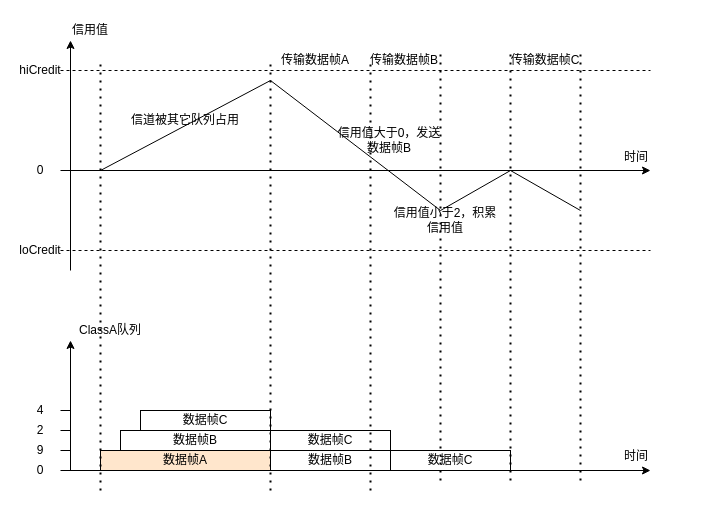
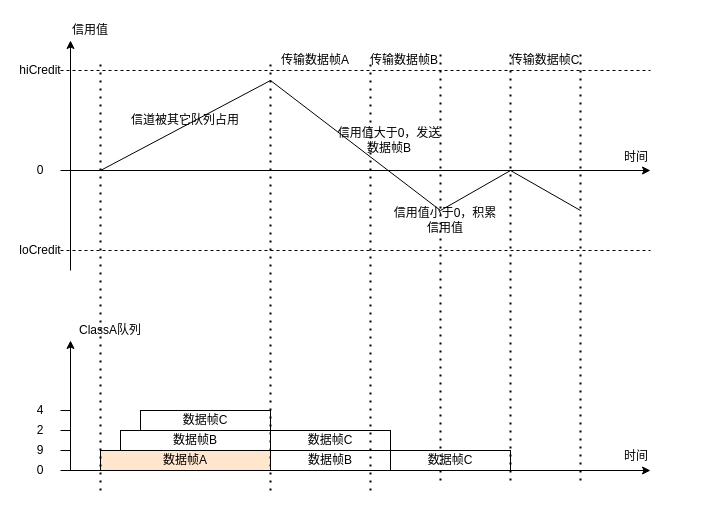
(446, 221) -> (446, 221)
